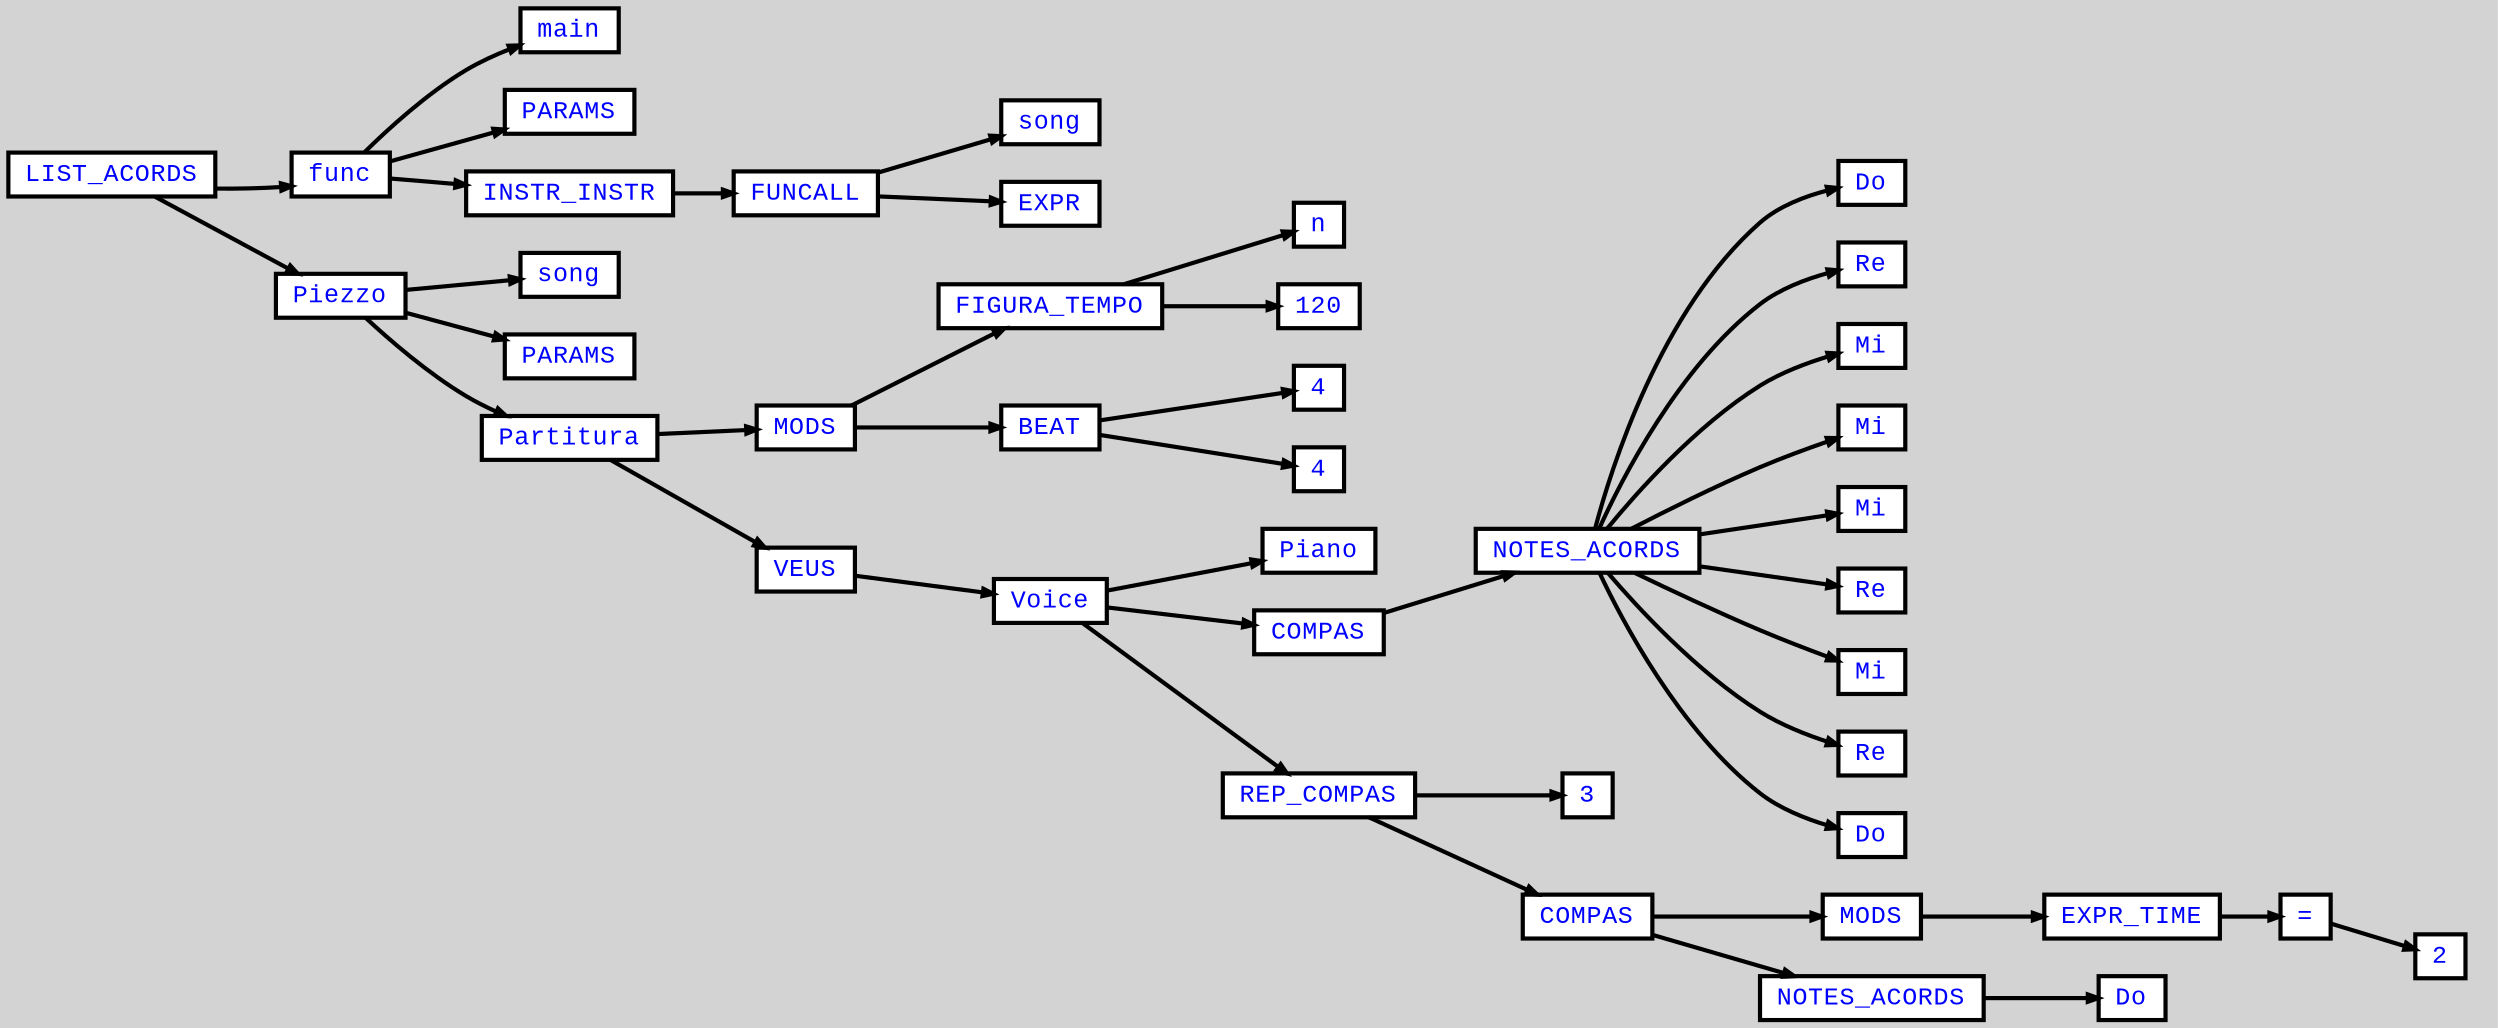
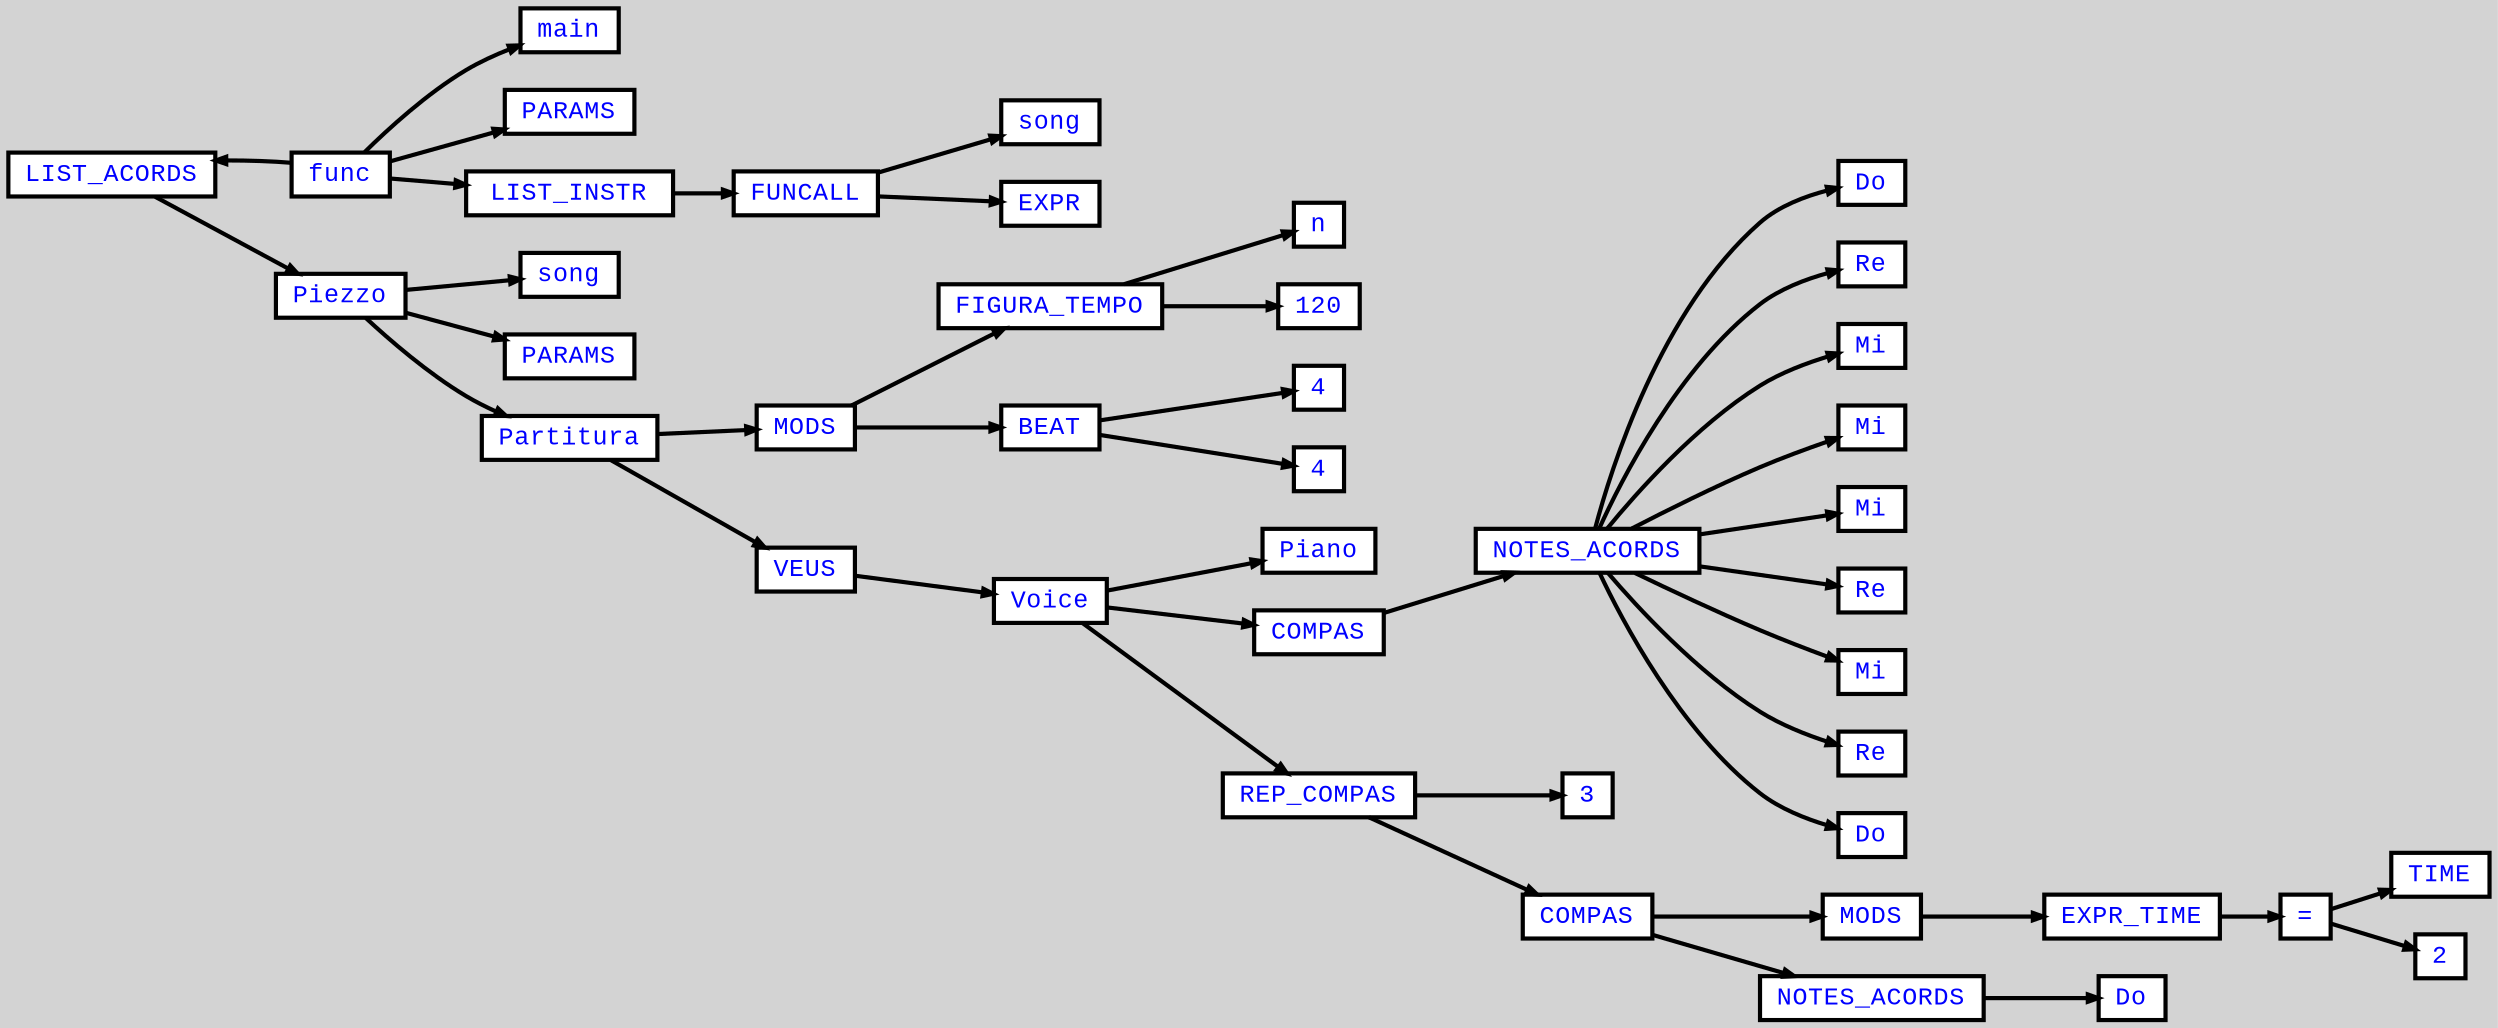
(248, 188) -> (259, 161)
(570, 193) -> (570, 193)
none -> (2440, 875)
